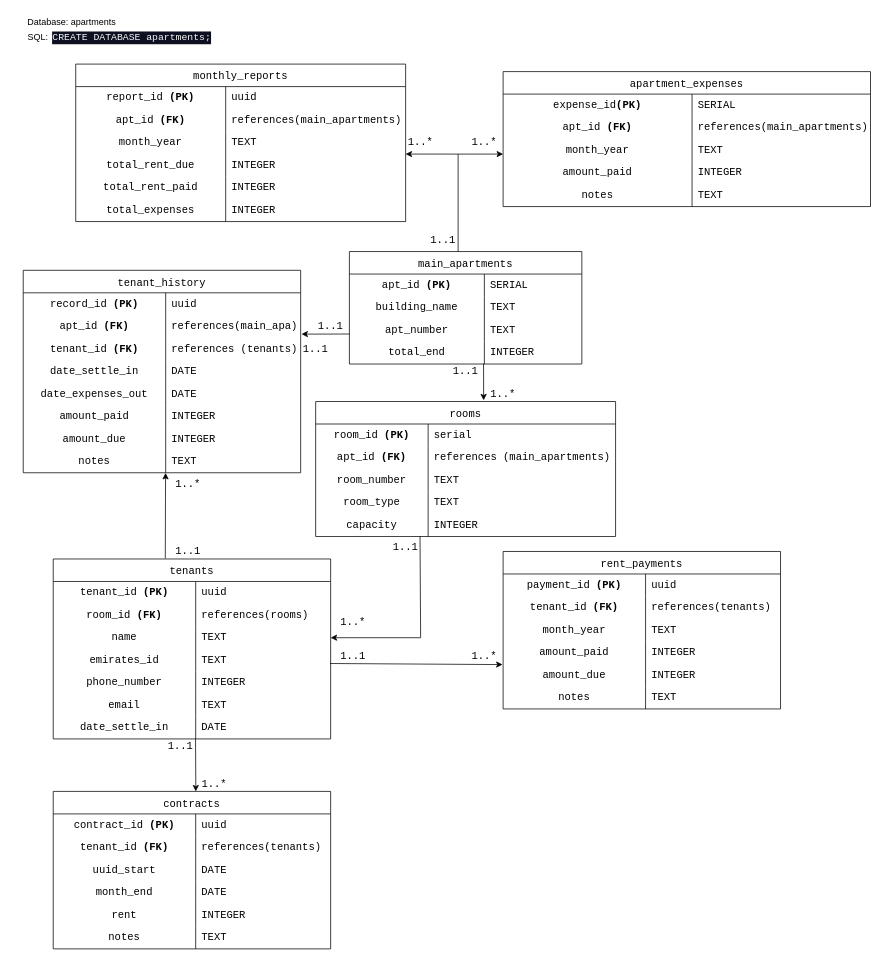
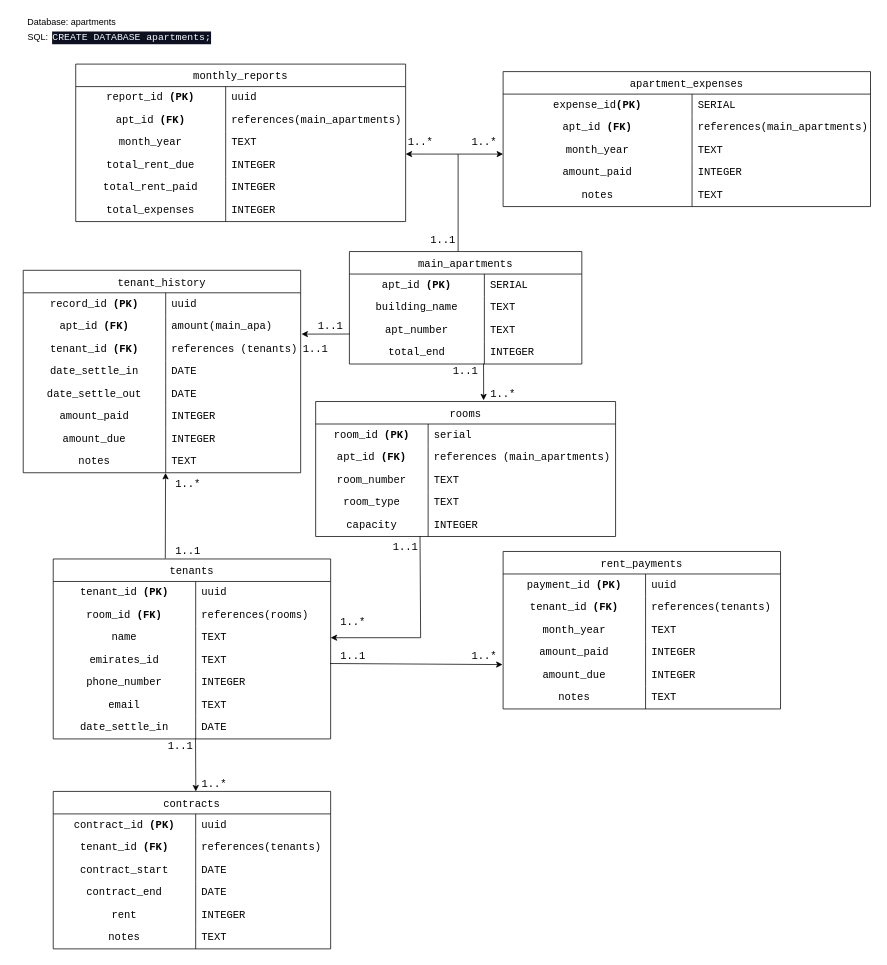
(229, 327) -> (217, 327)
(94, 394) -> (94, 394)
(124, 870) -> (124, 870)
(124, 893) -> (124, 893)
